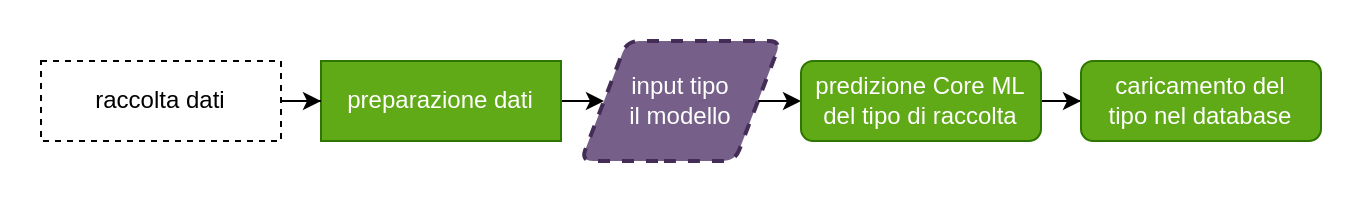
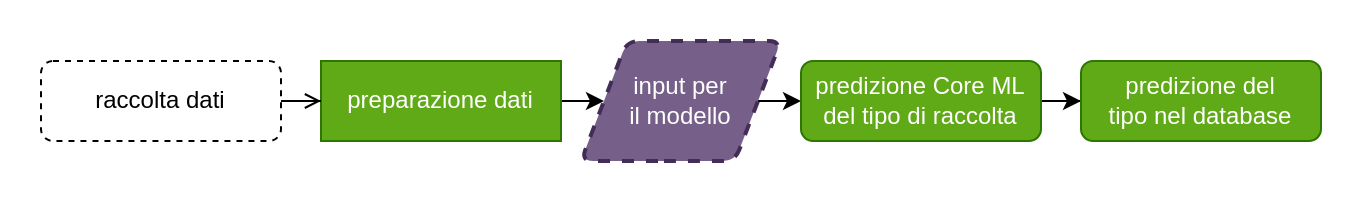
(161, 101) -> (161, 101)
(306, 101) -> (309, 101)
(681, 101) -> (681, 101)
(1201, 101) -> (1201, 101)
